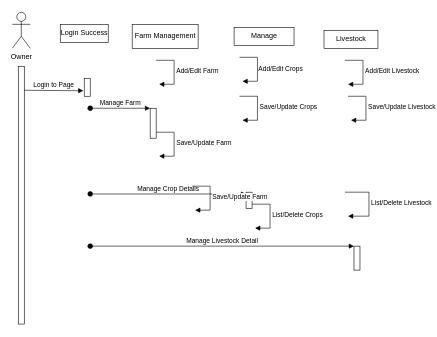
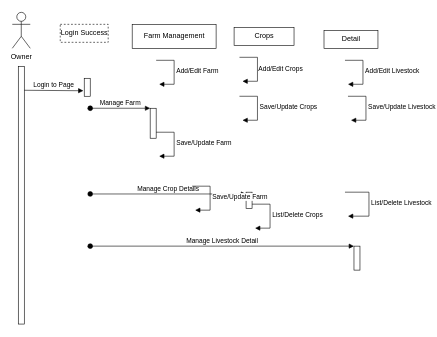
(84, 33) -> (84, 33)
(165, 36) -> (174, 36)
(265, 36) -> (265, 36)
(352, 39) -> (352, 39)
